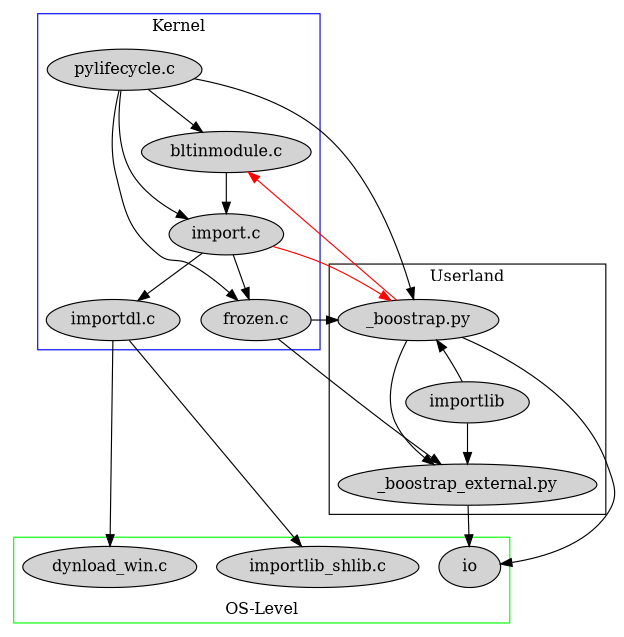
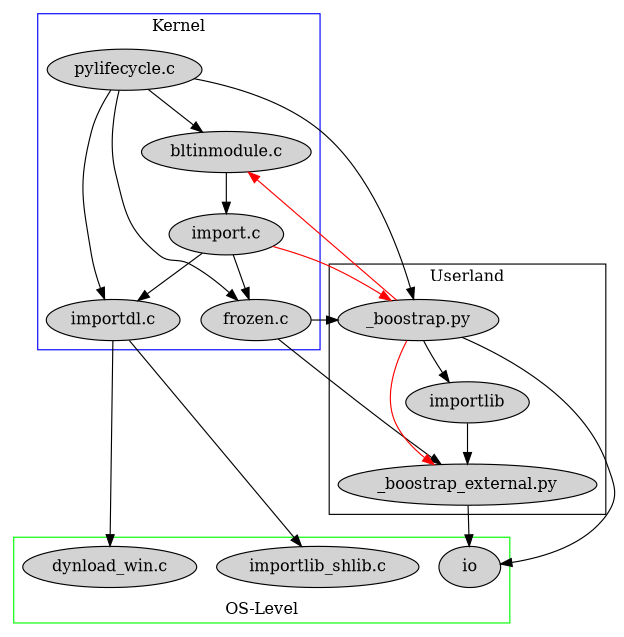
(127, 163) -> (83, 187)
(453, 366) -> (433, 357)
(391, 404) -> (391, 404)
